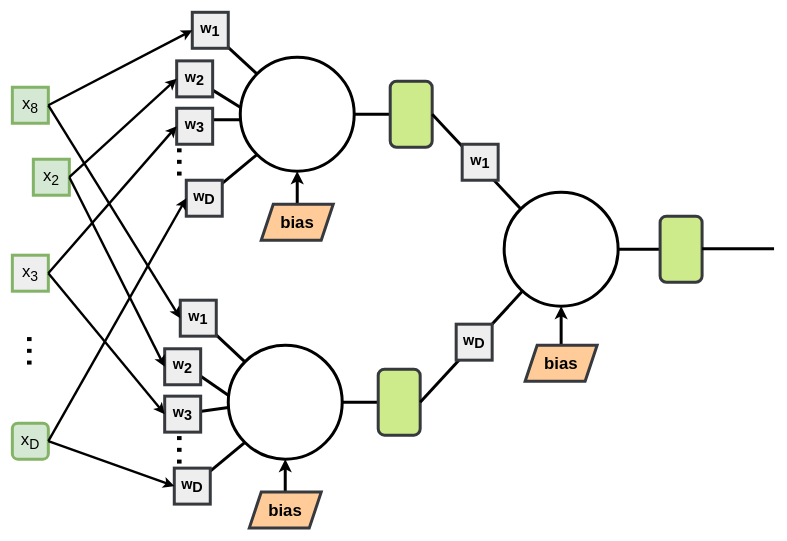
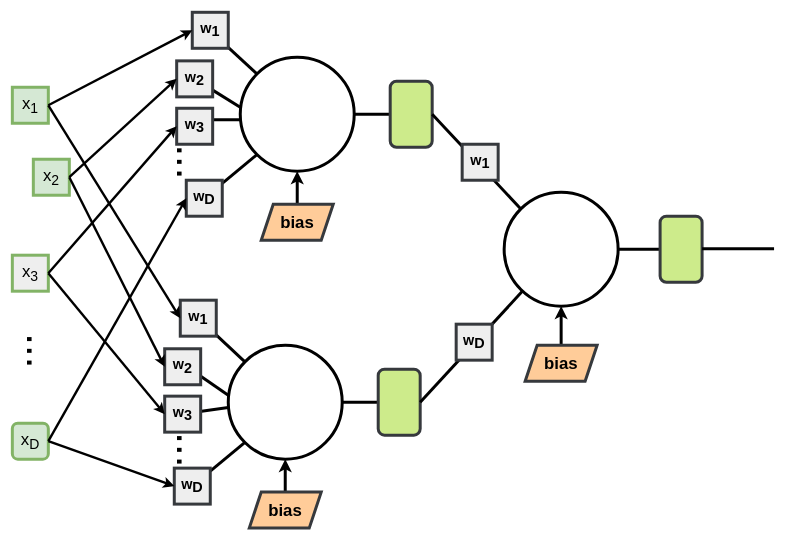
(30, 105) -> (30, 105)
